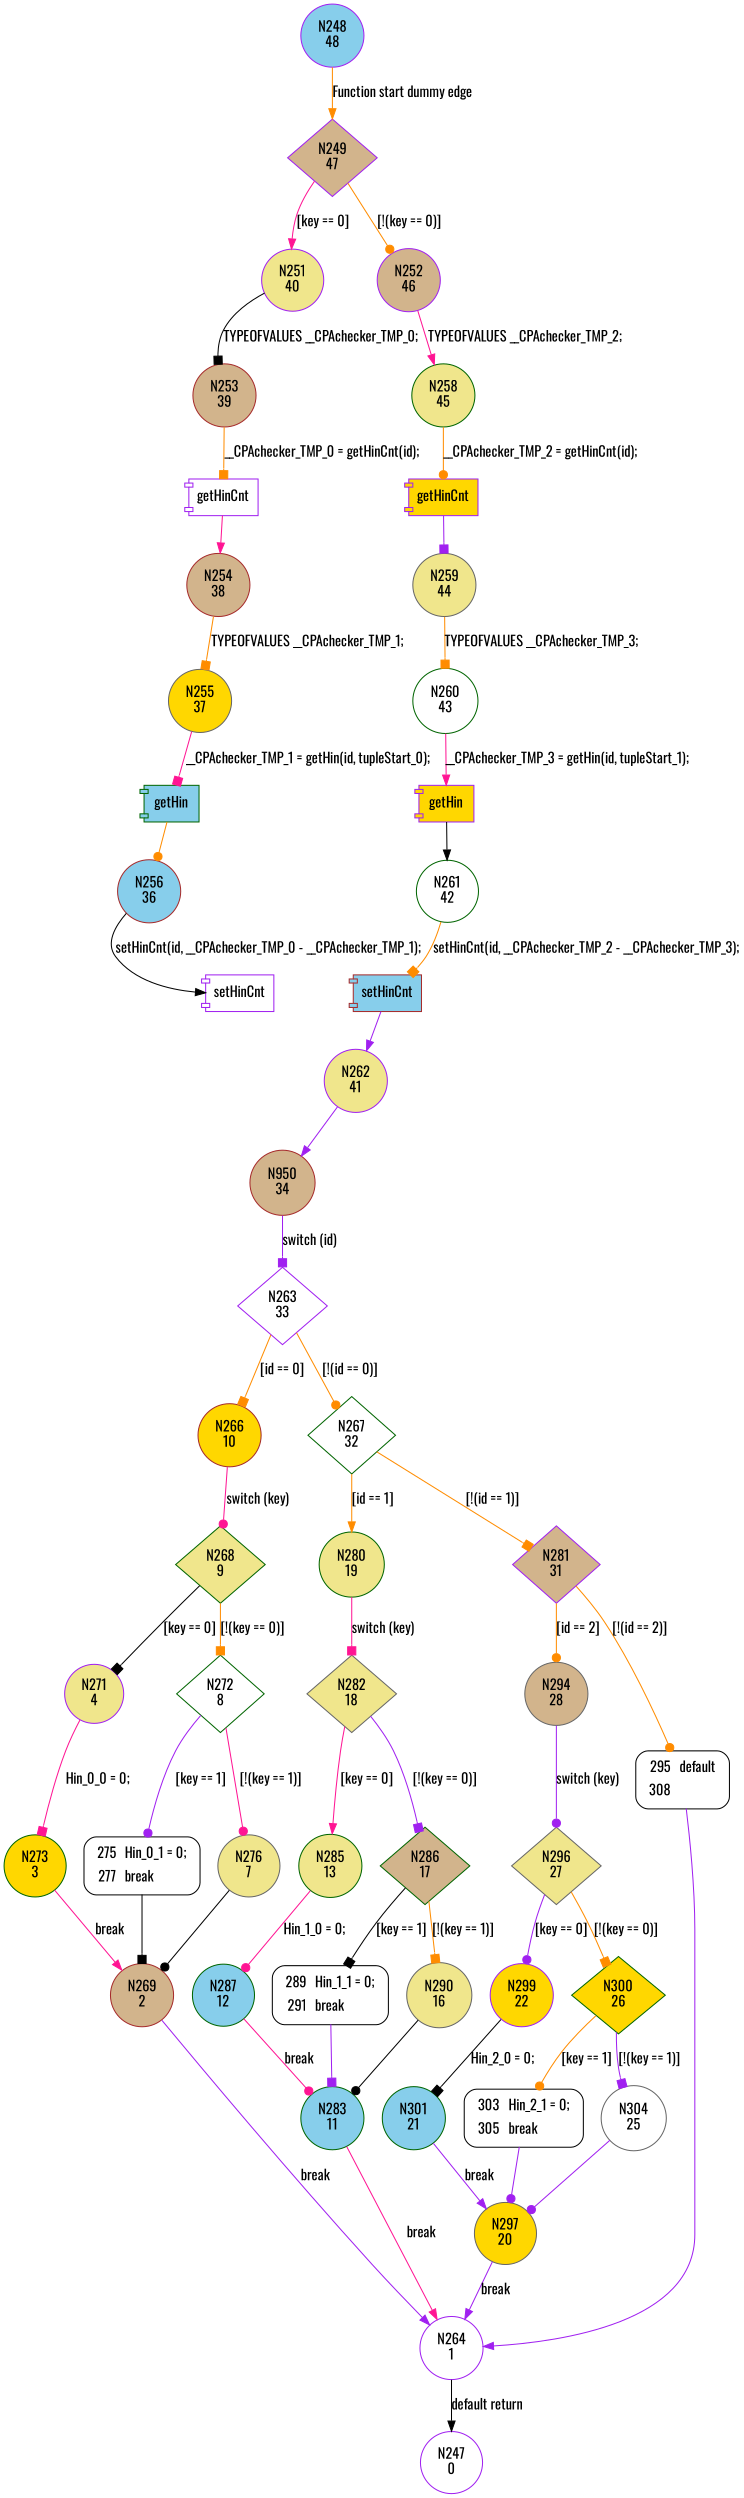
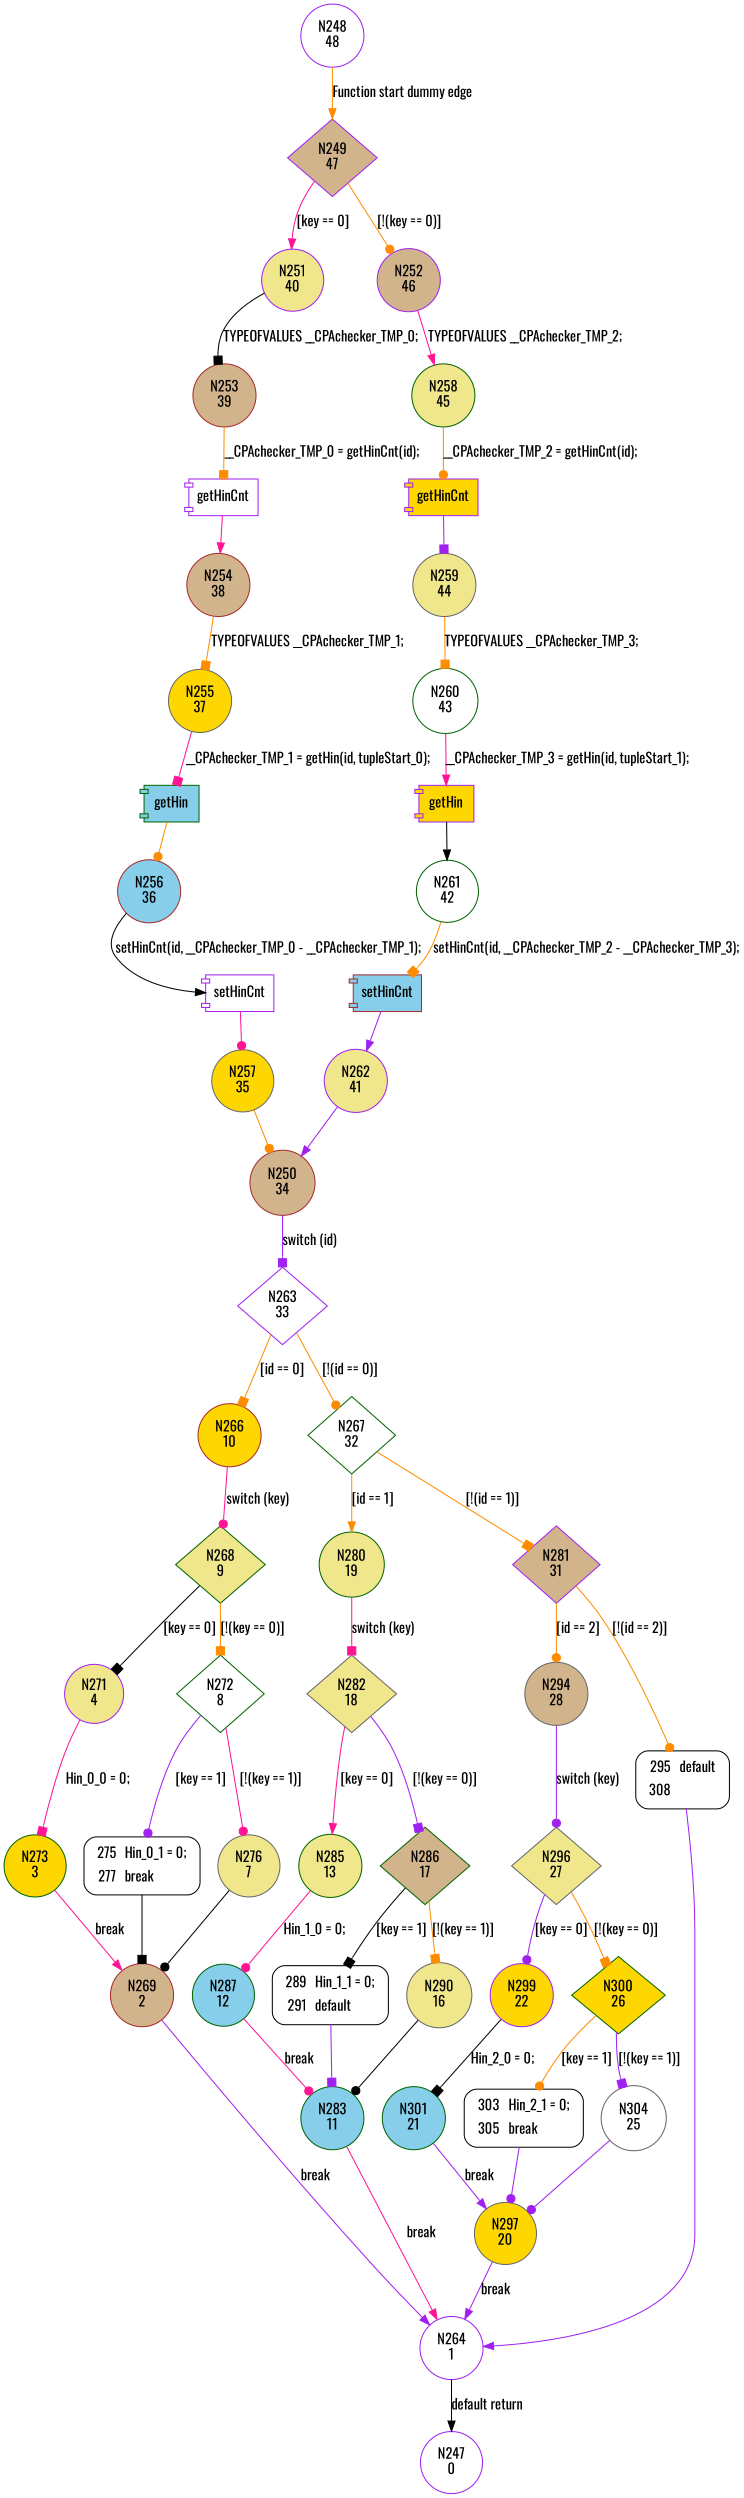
(332, 36) -> (332, 36)
none -> (243, 1081)
(283, 1183) -> (283, 1183)
(330, 2006) -> (333, 2006)
